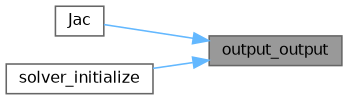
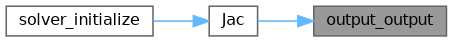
(173, 65) -> (173, 21)
